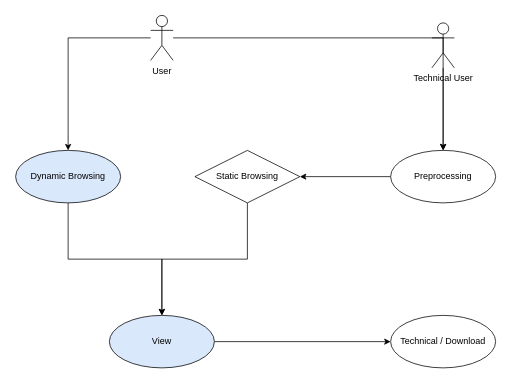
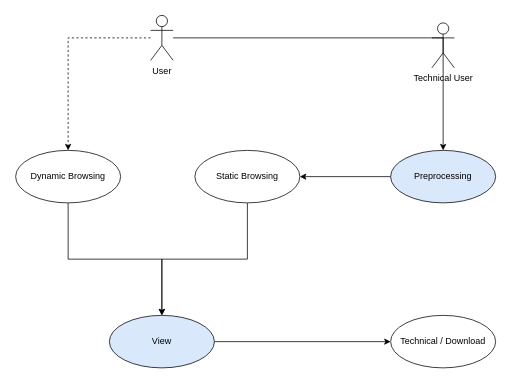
(68, 50) -> (68, 50)
(443, 146) -> none
(68, 177) -> (68, 177)
(247, 177) -> (247, 177)
(443, 177) -> (443, 177)
